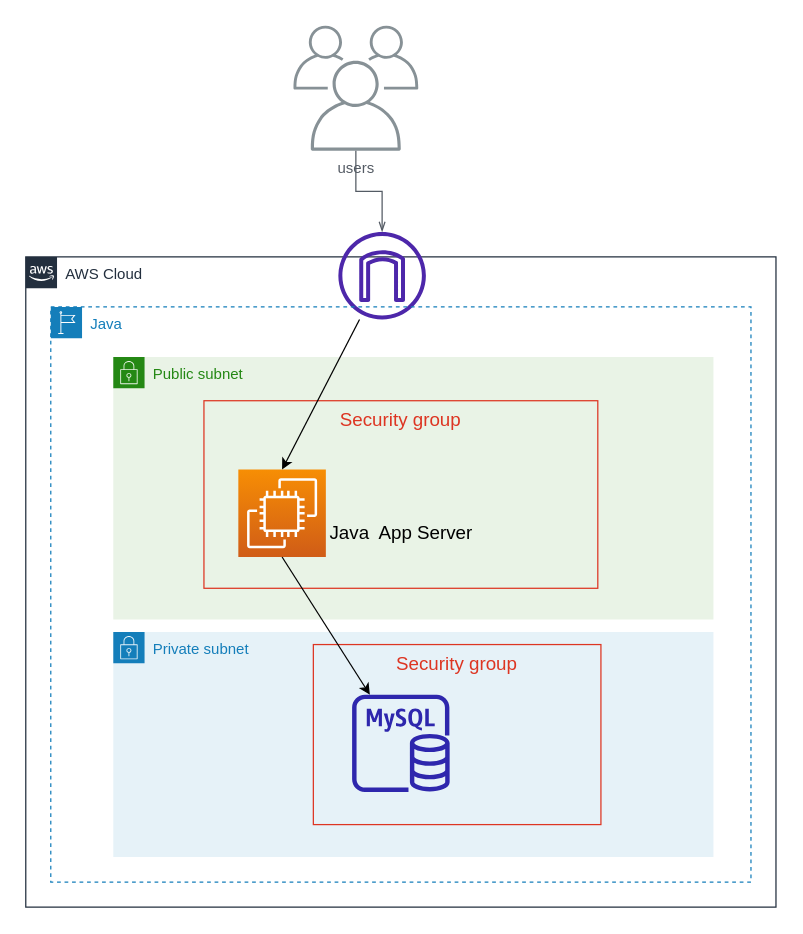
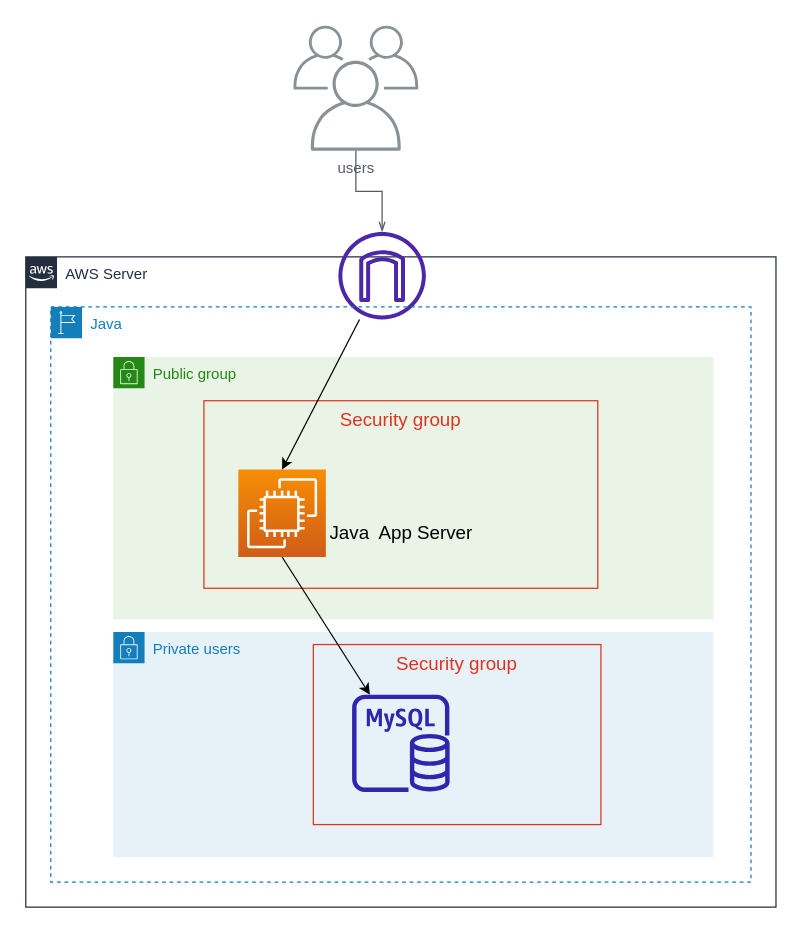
(100, 275) -> (106, 275)
(202, 375) -> (198, 375)
(208, 650) -> (204, 650)
